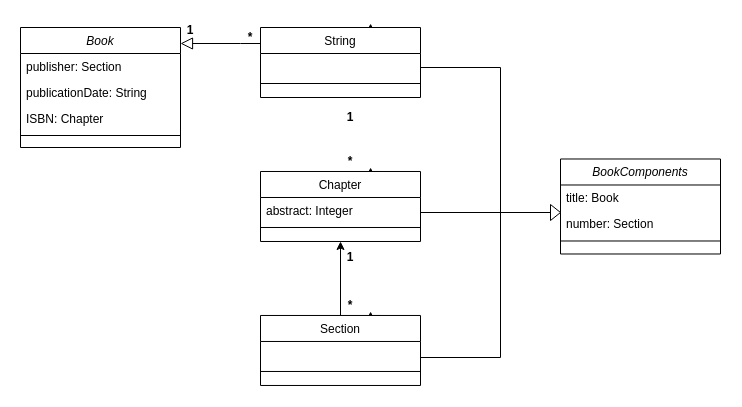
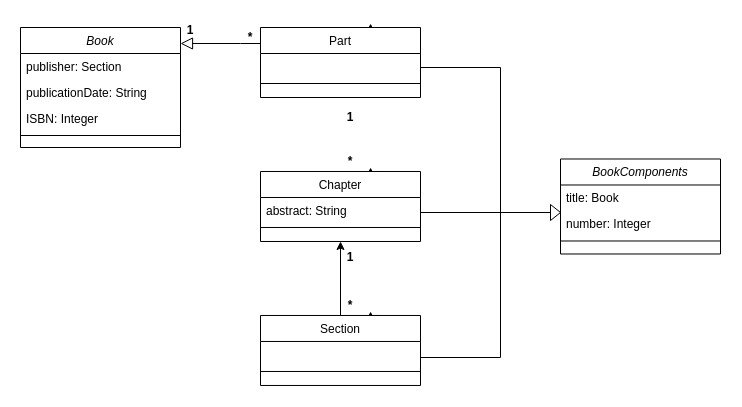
(340, 41) -> (340, 41)
(67, 119) -> (67, 119)
(320, 211) -> (315, 211)
(612, 224) -> (613, 224)
